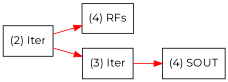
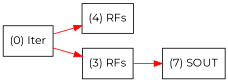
(28, 41) -> (28, 41)
(108, 64) -> (108, 64)
(194, 64) -> (194, 64)
